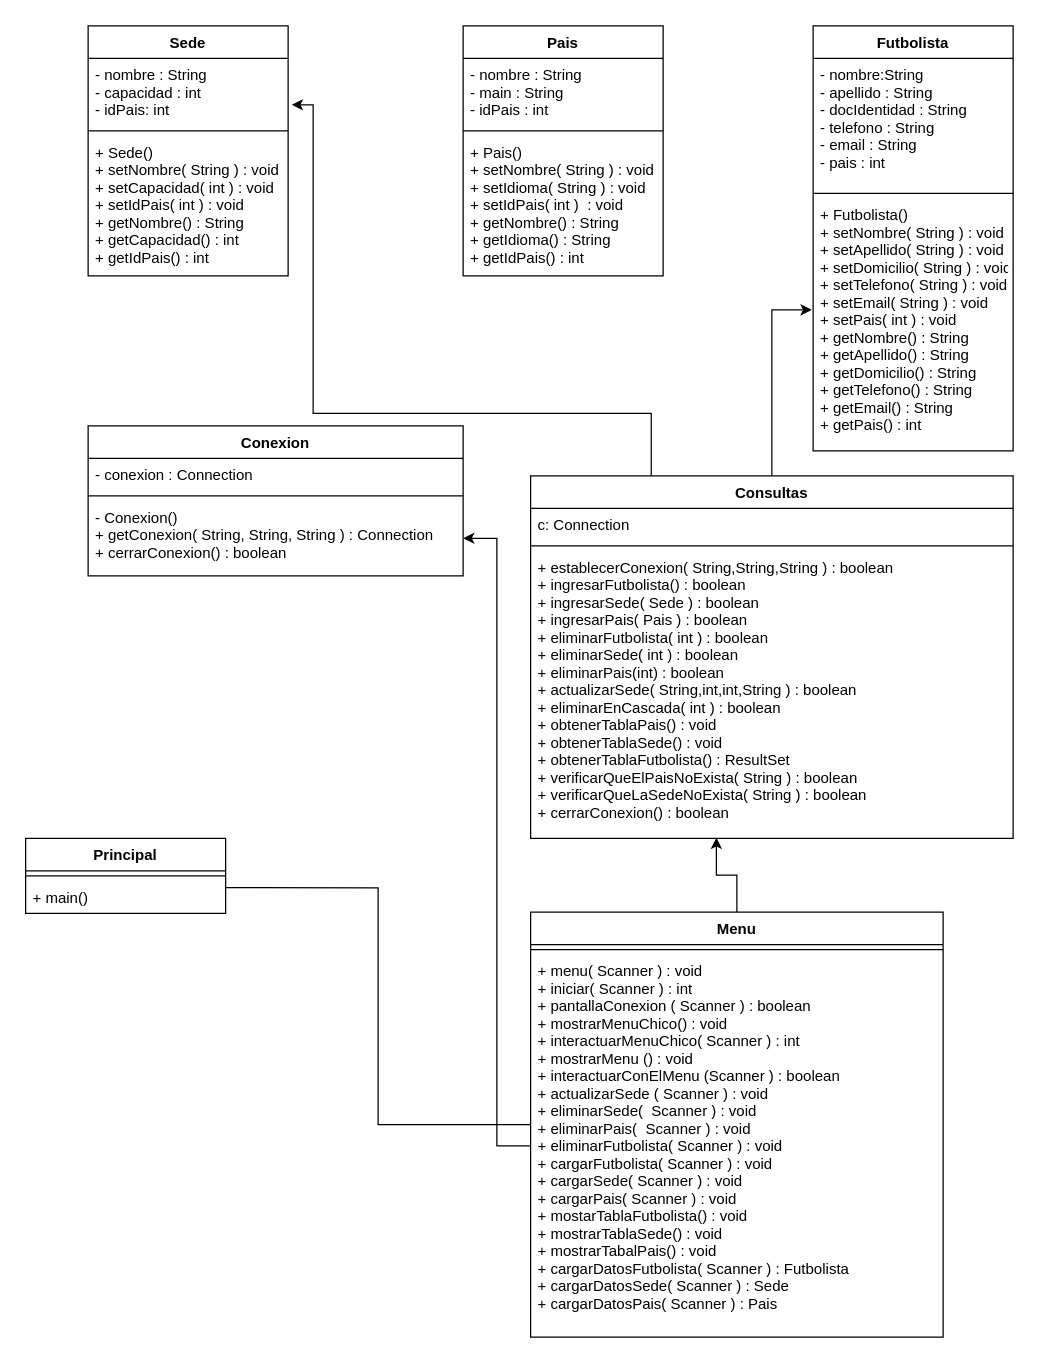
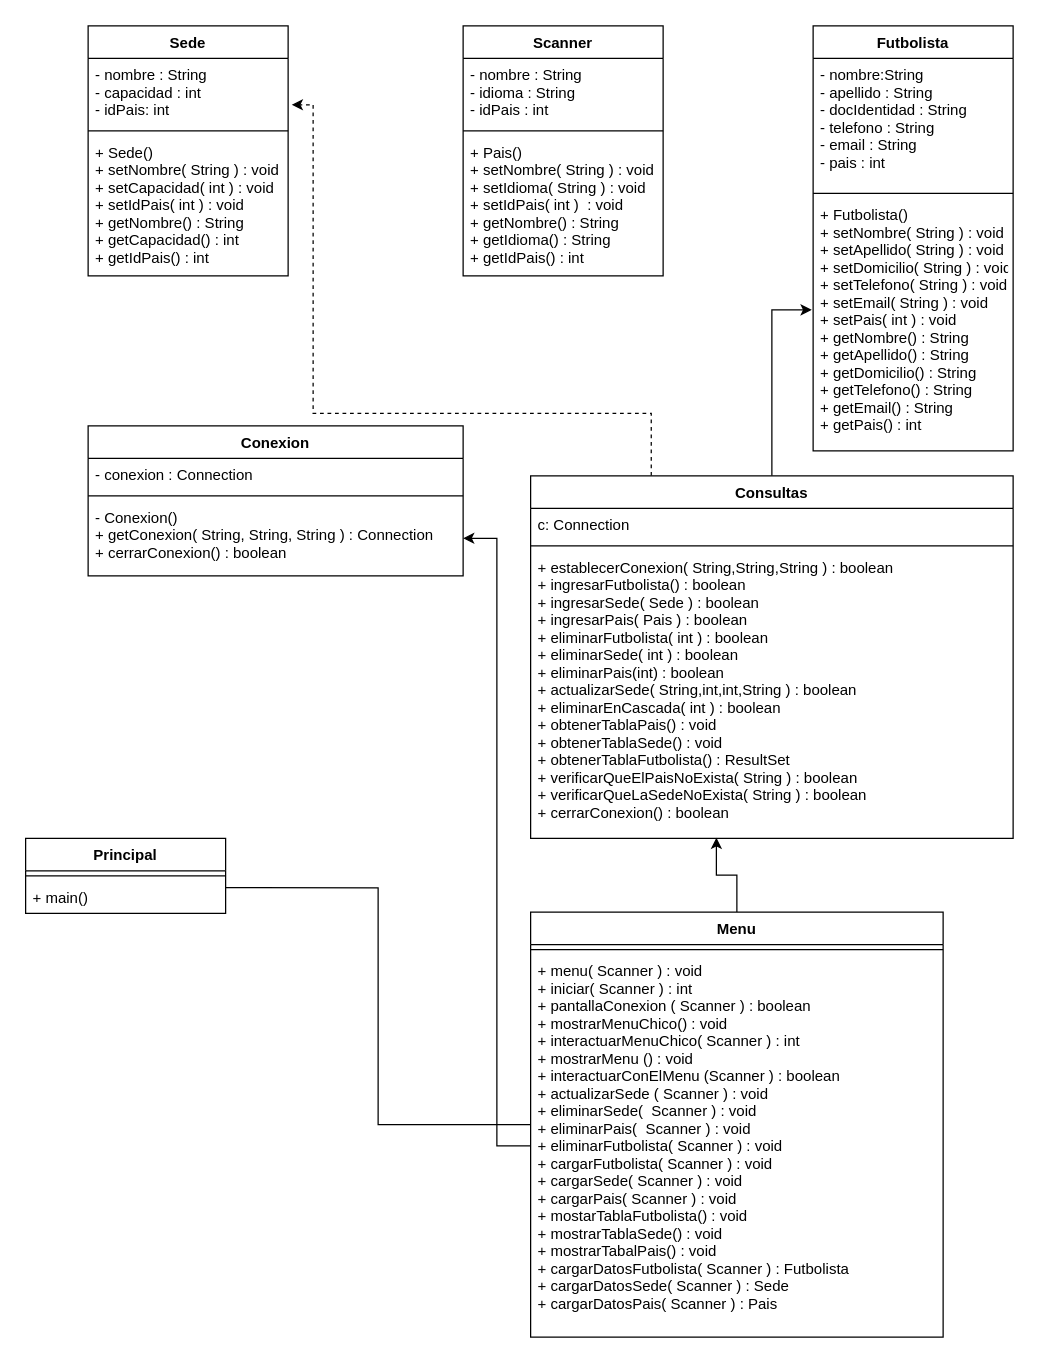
(563, 43) -> (563, 43)
(532, 75) -> (532, 75)
(351, 413) -> (351, 413)
